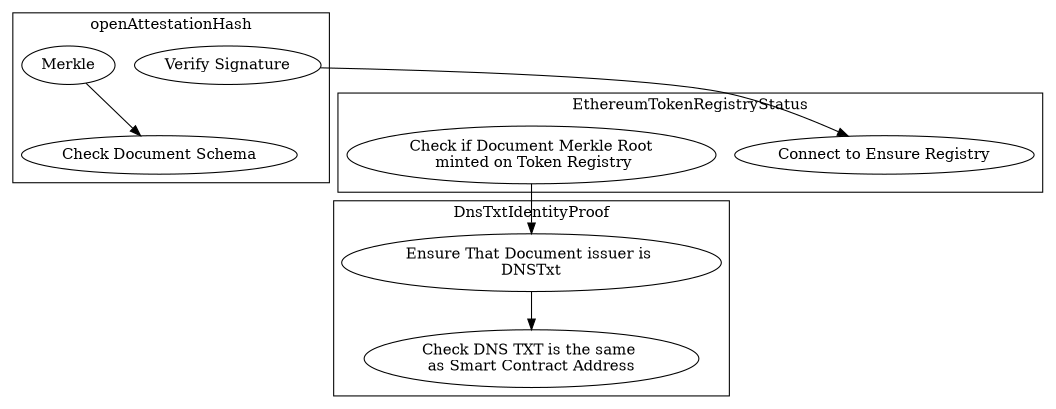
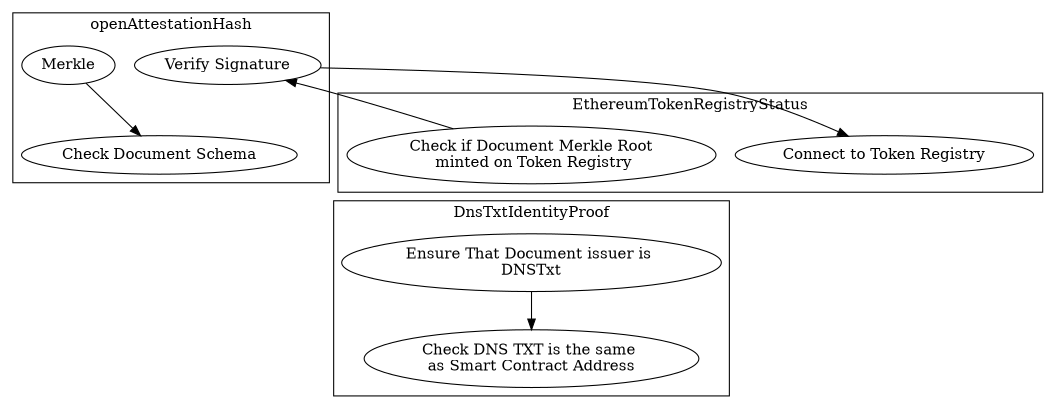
(884, 155) -> (884, 155)
(532, 208) -> (375, 105)
